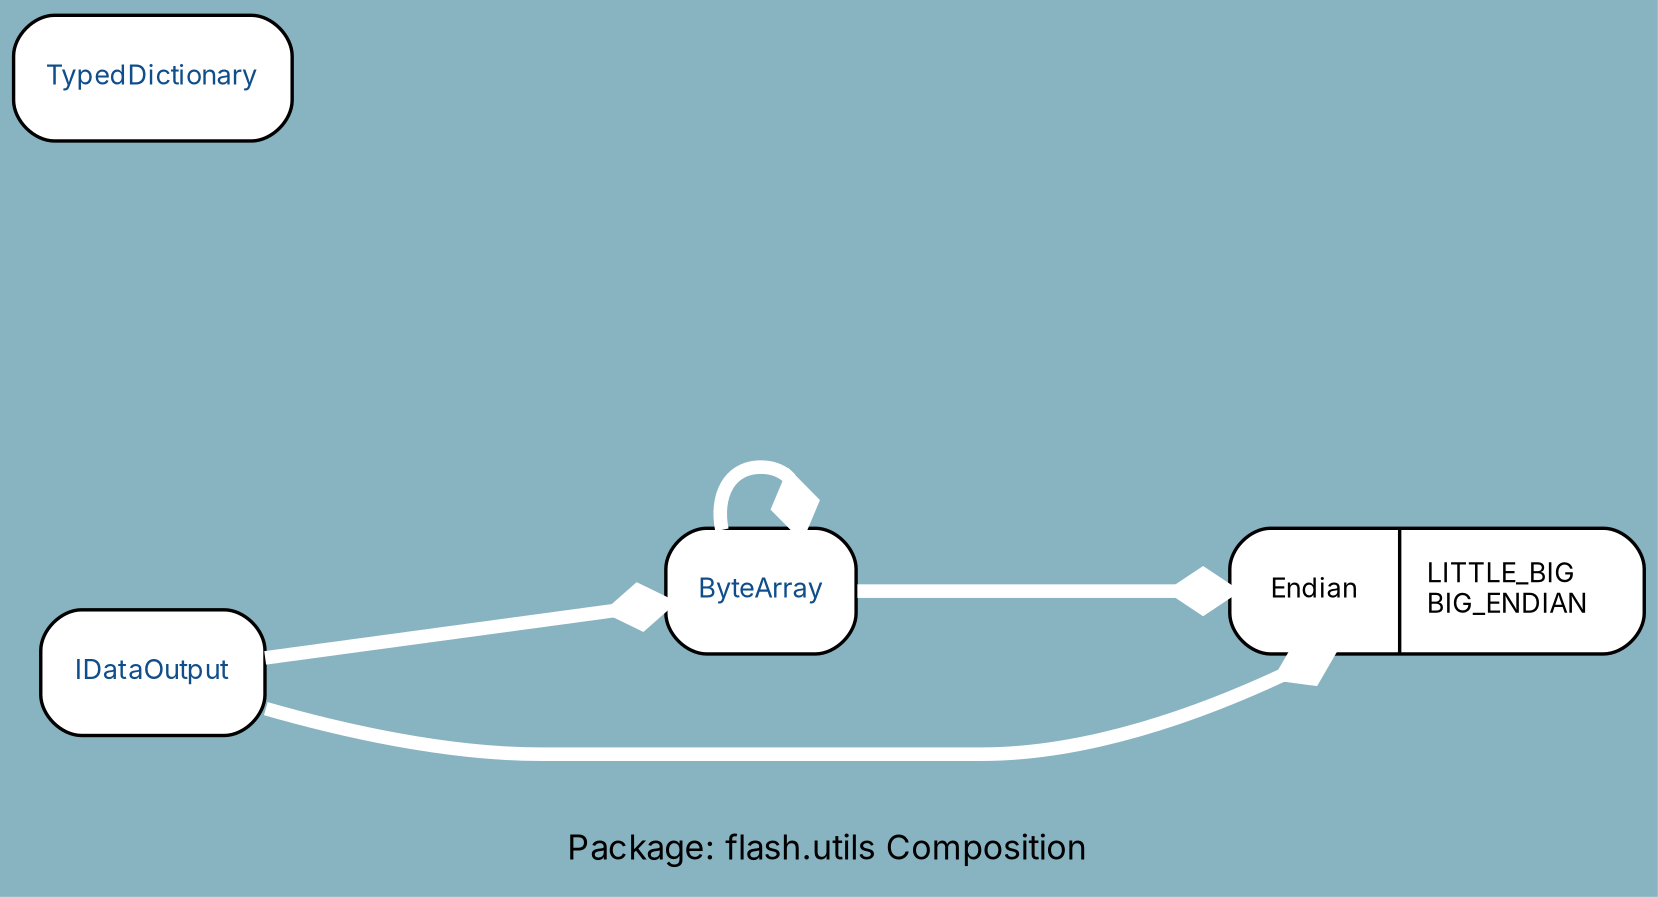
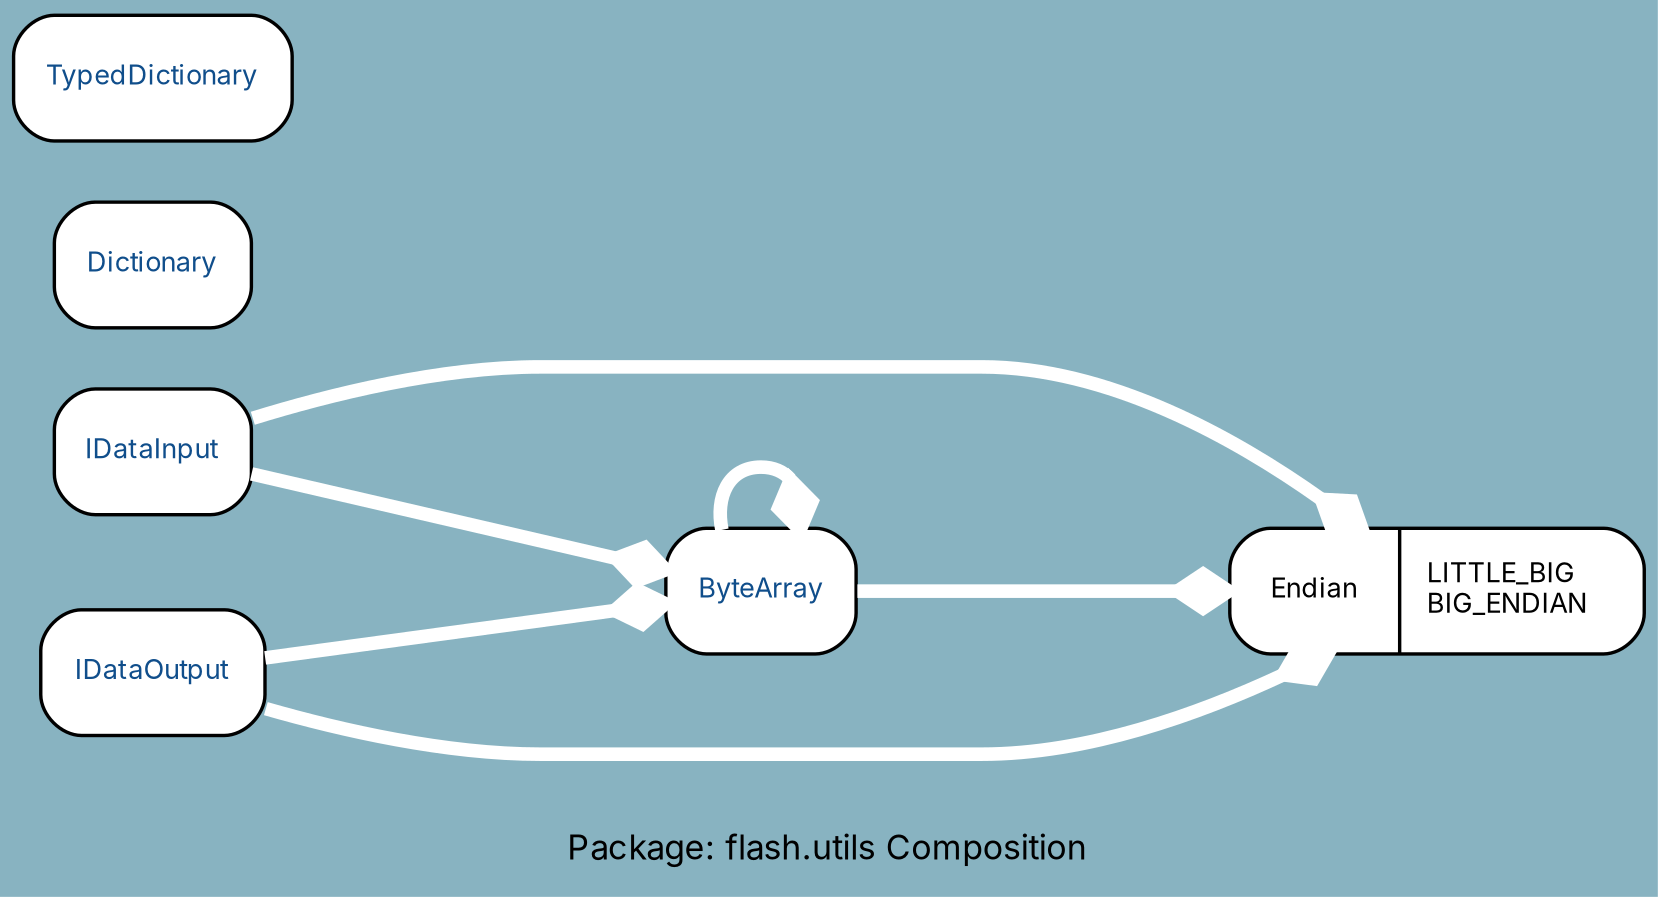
none -> (153, 265)
none -> (153, 452)
